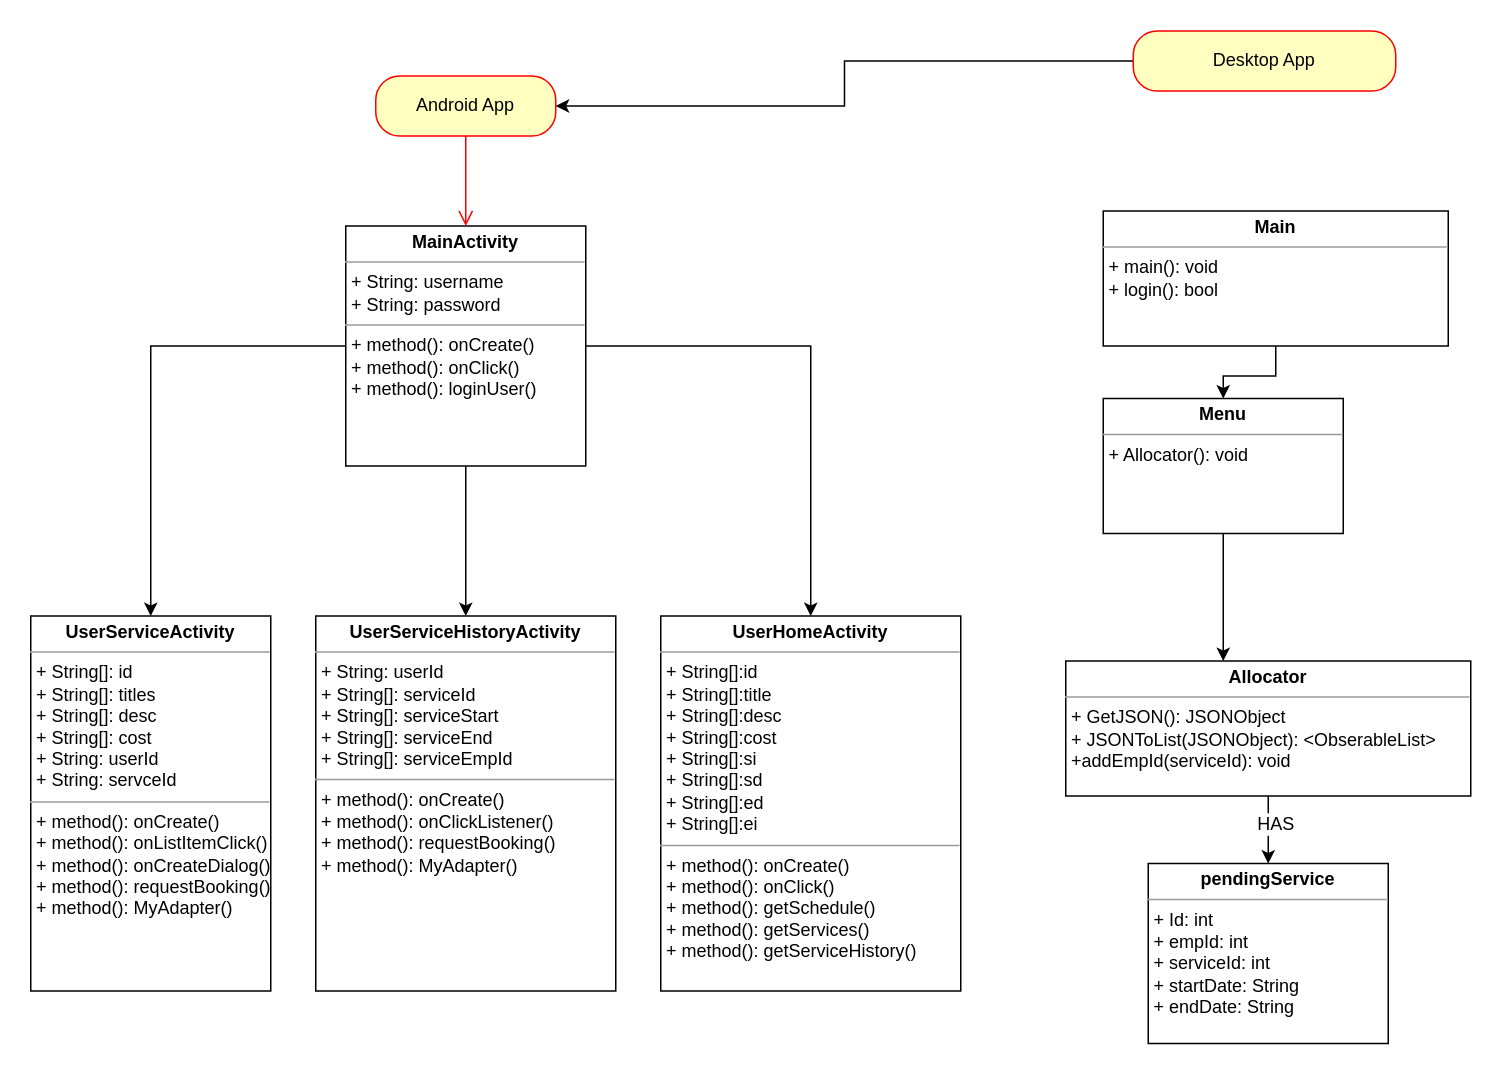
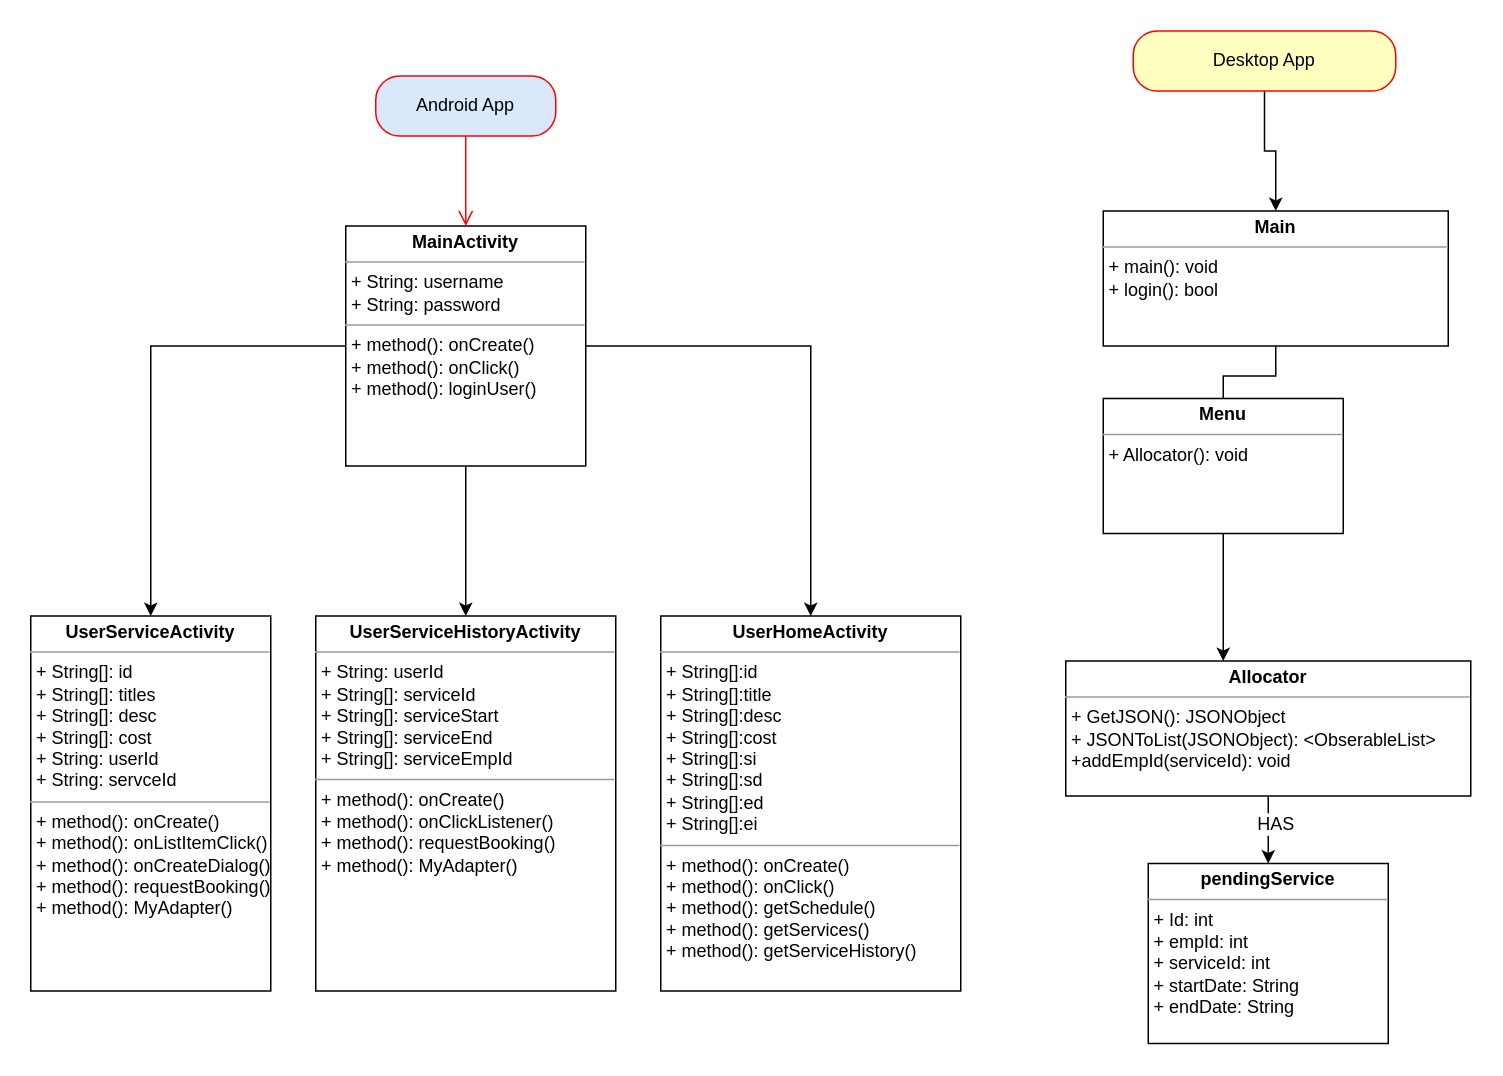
(845, 79) -> (1265, 151)
(466, 106) -> (466, 106)
(1223, 387) -> (1223, 391)
